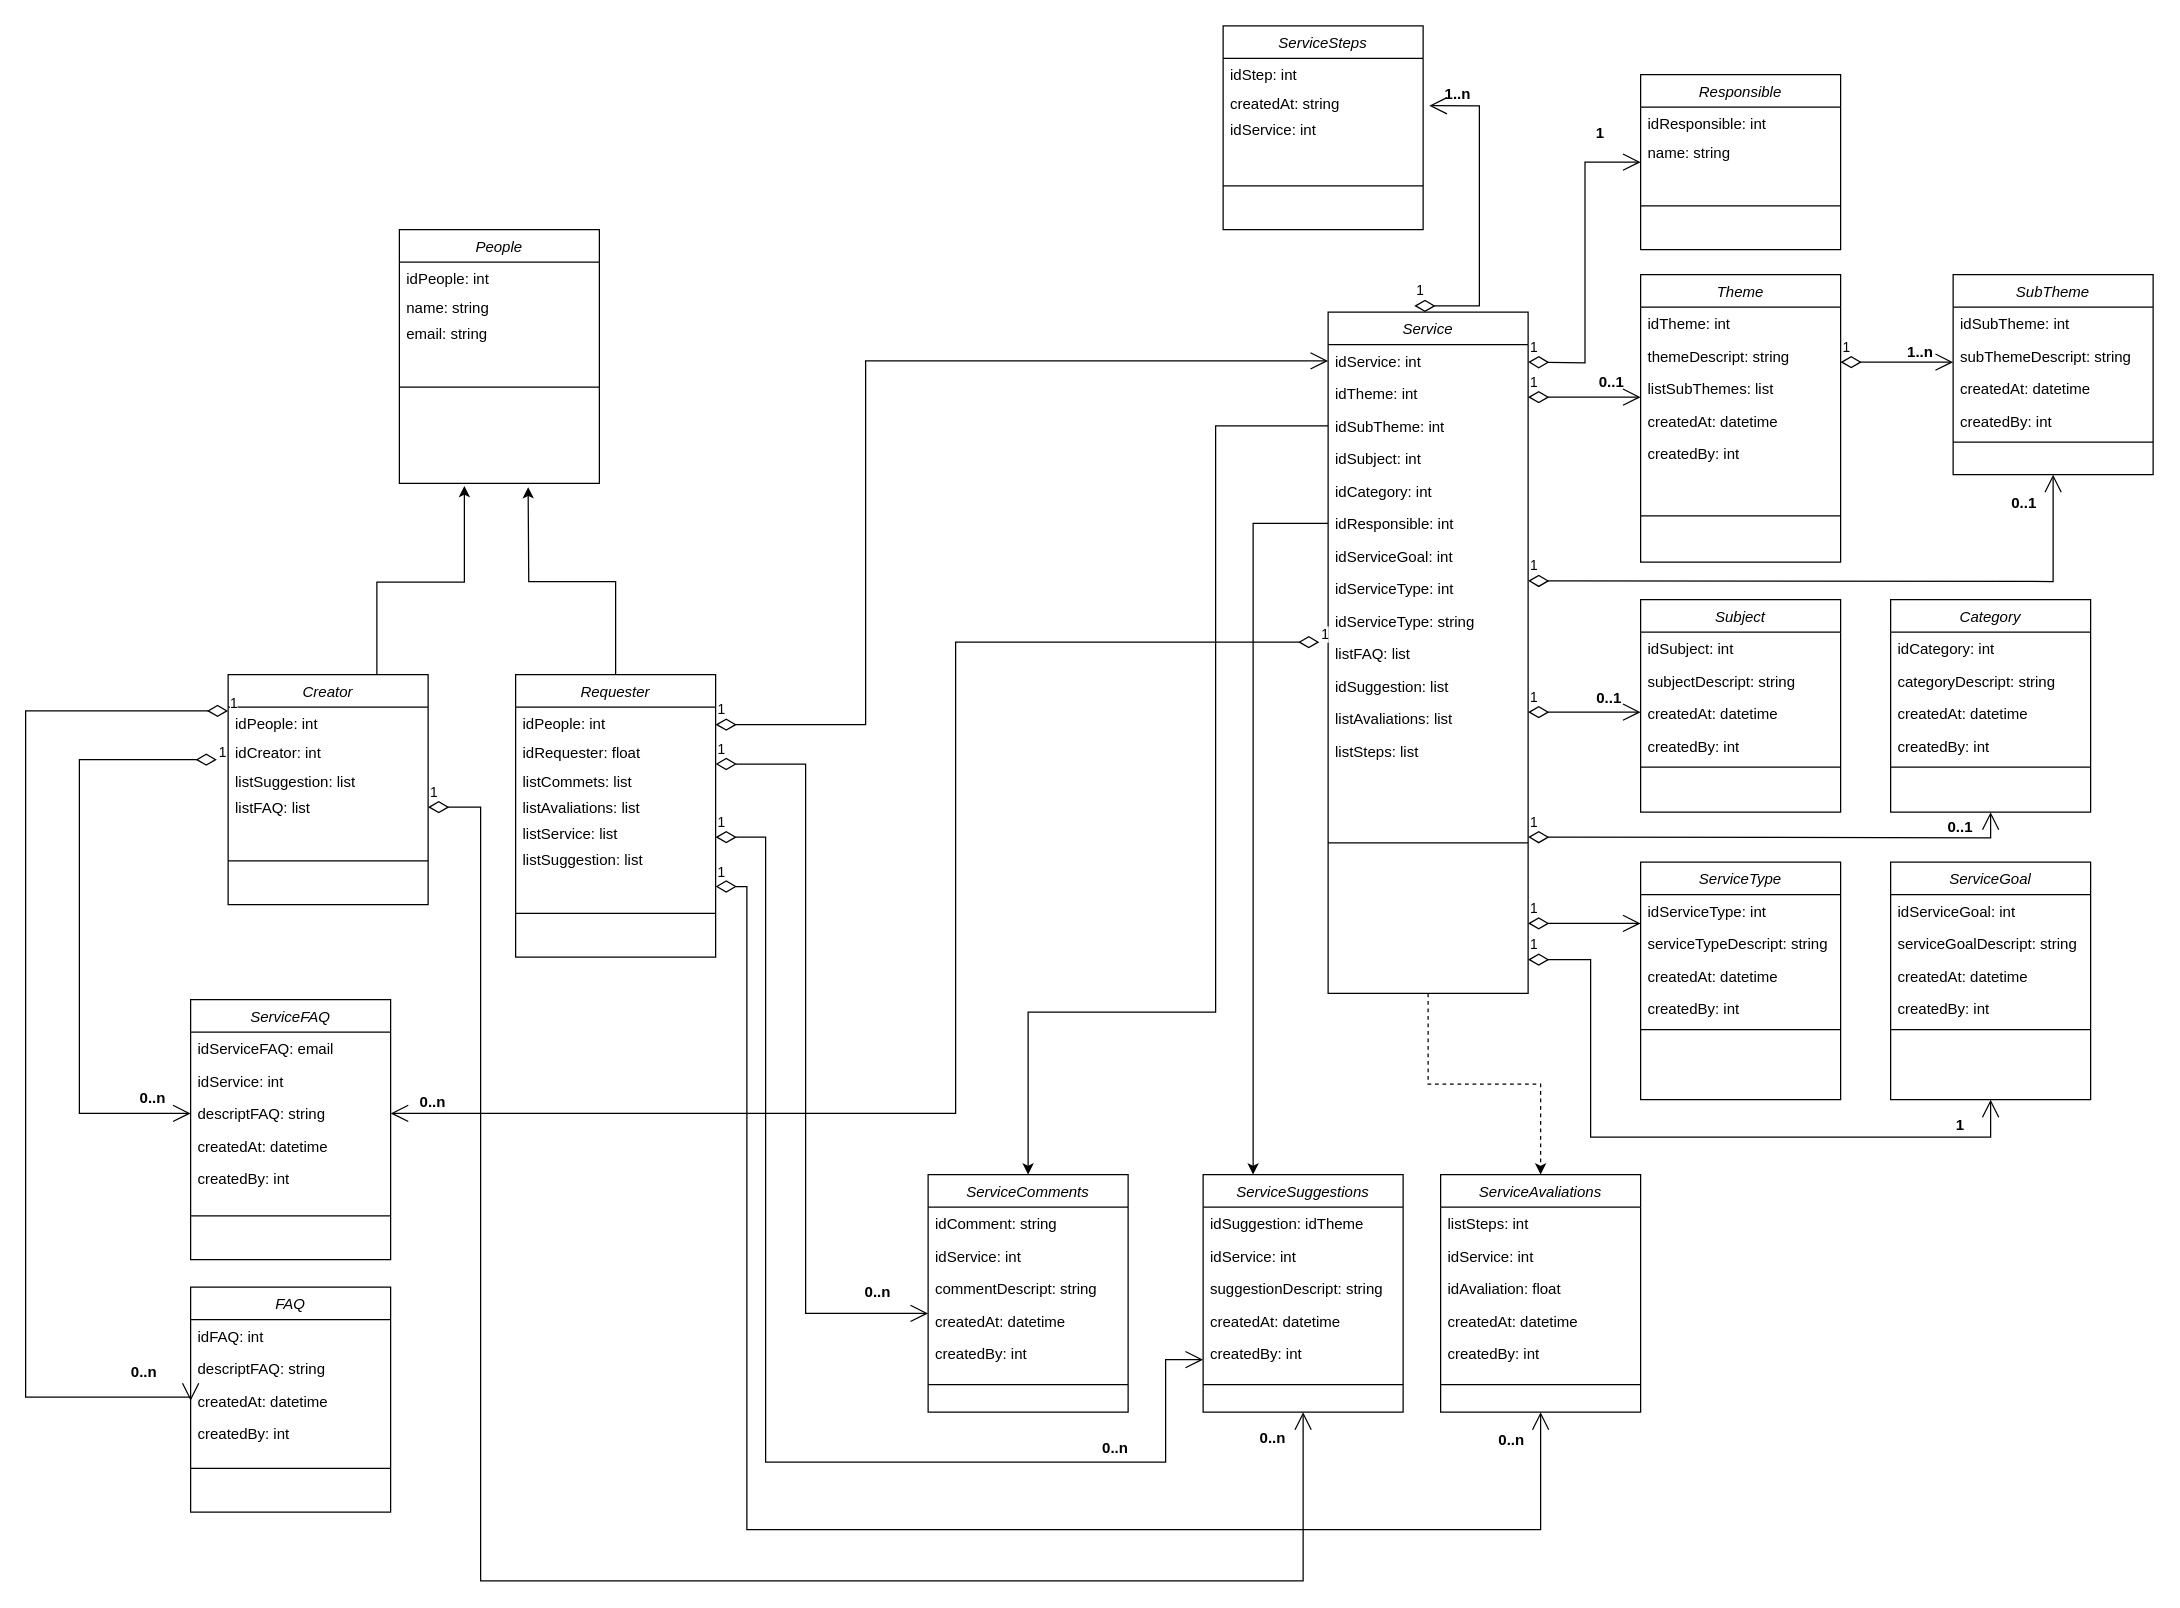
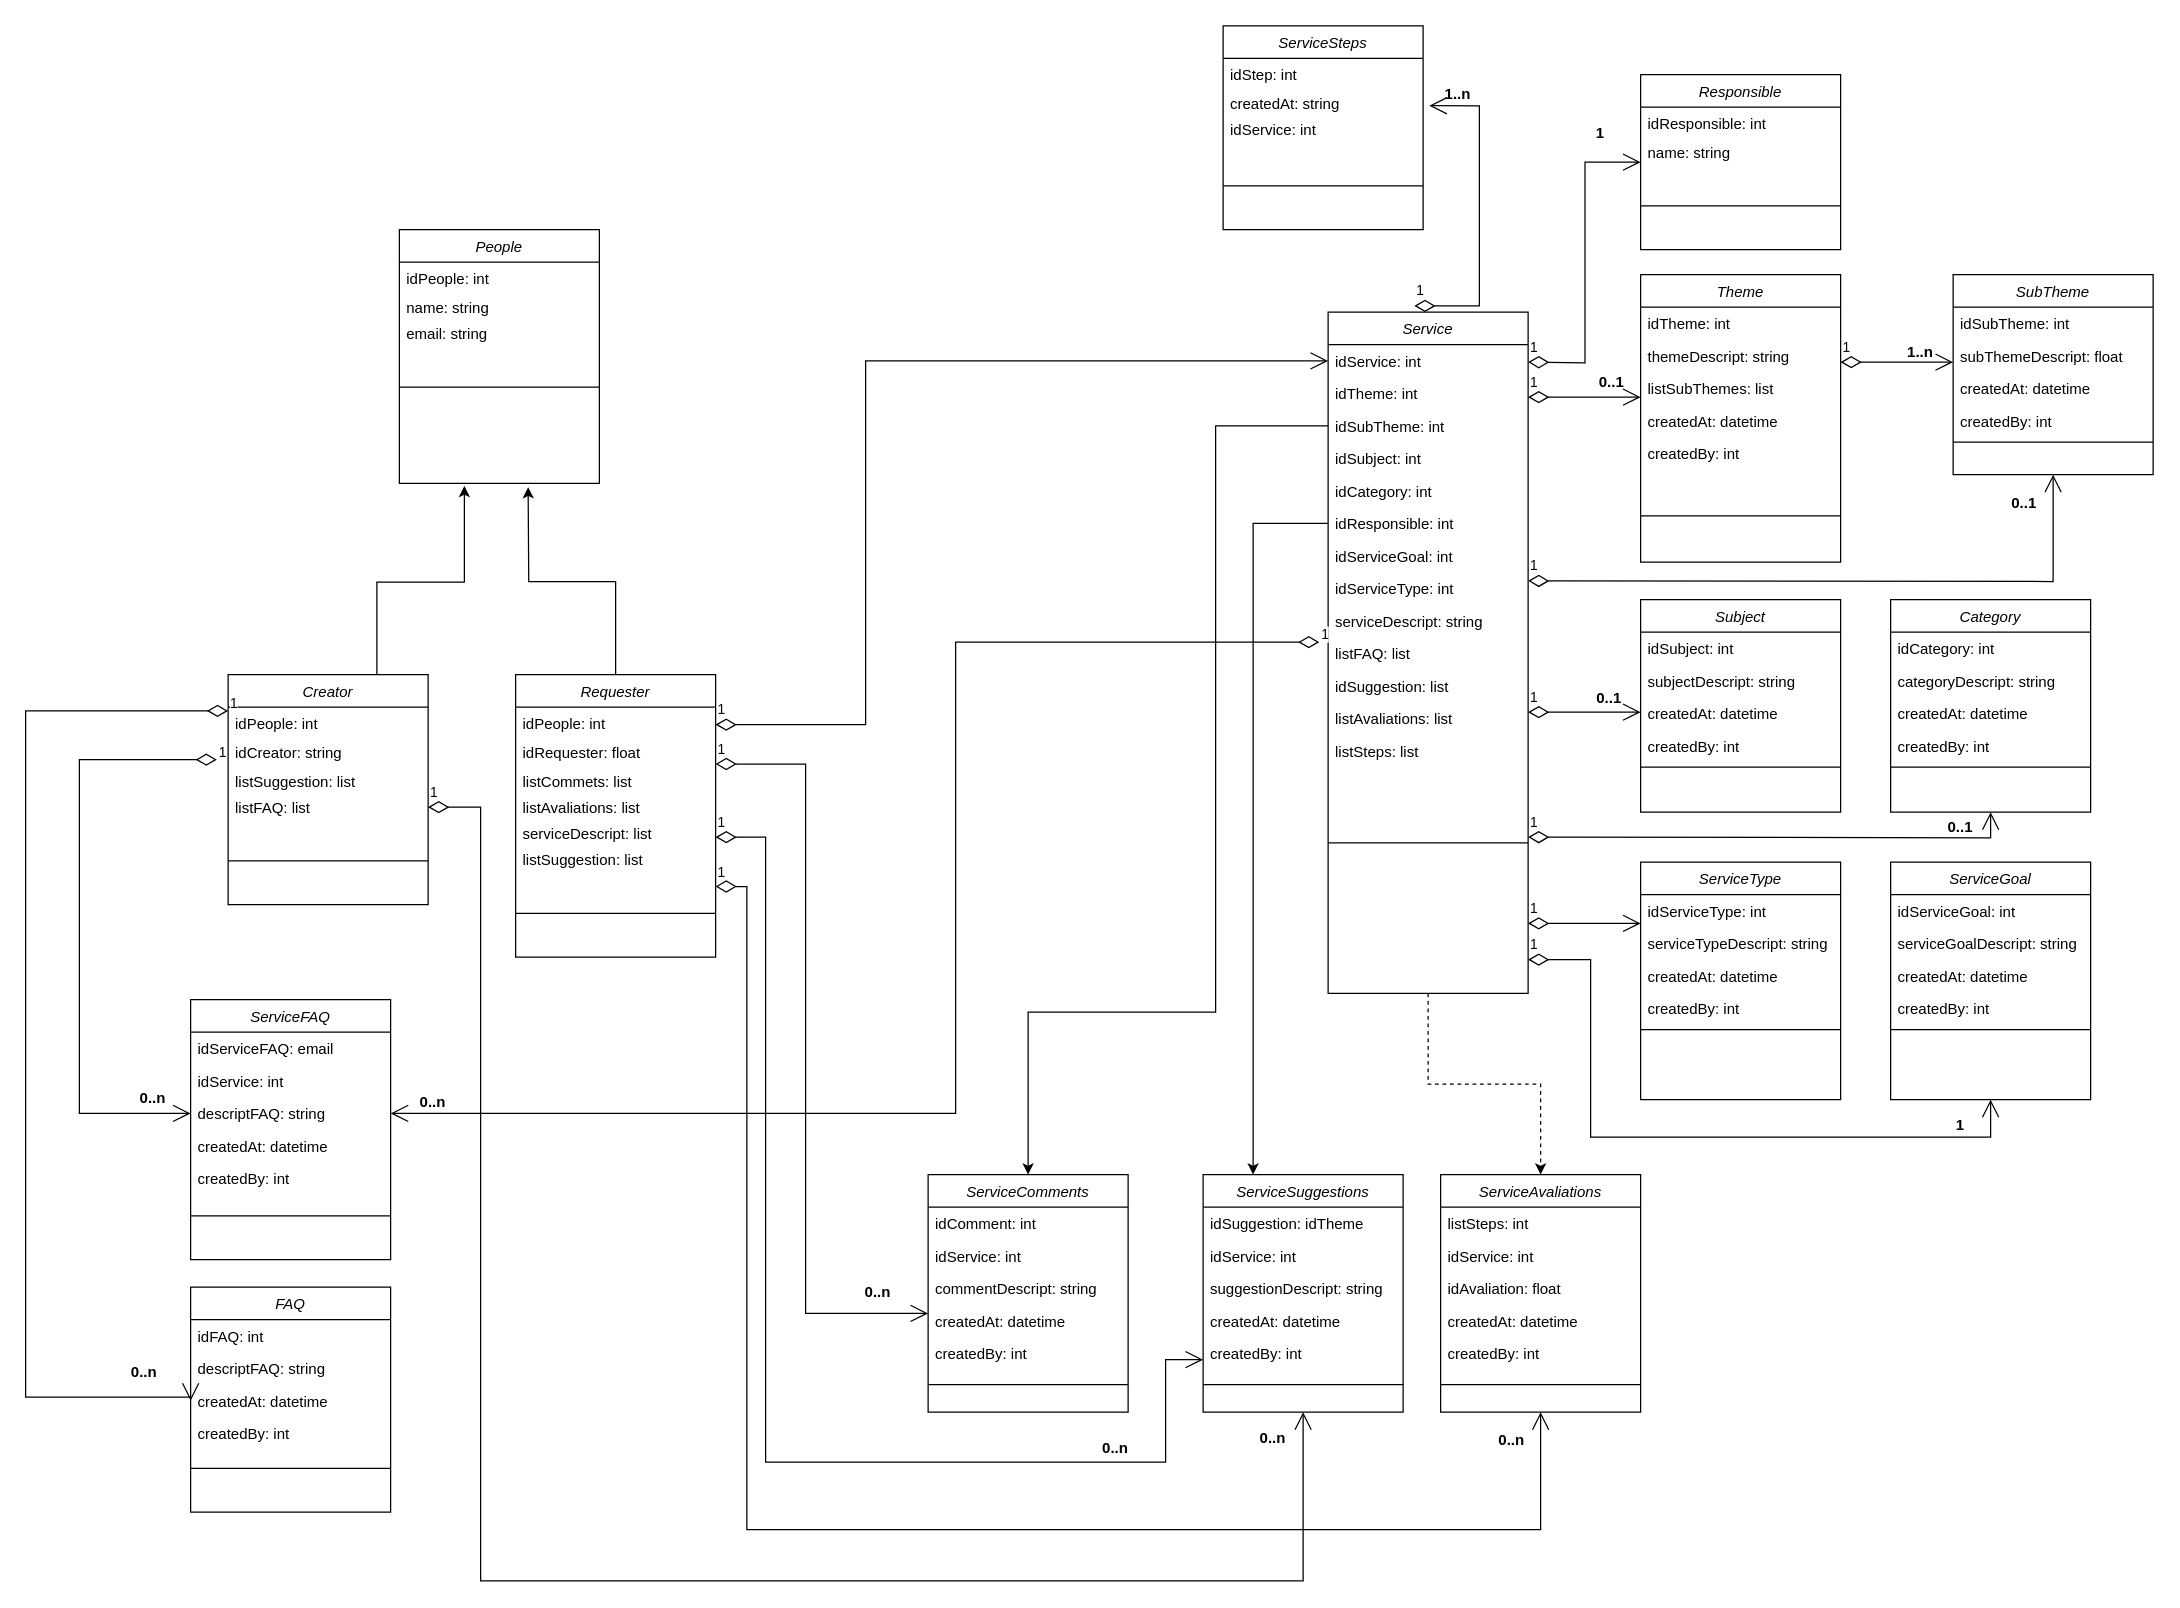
(2053, 356) -> (2049, 356)
(1413, 621) -> (1422, 621)
(286, 753) -> (299, 753)
(580, 834) -> (599, 834)
(999, 1224) -> (986, 1224)
